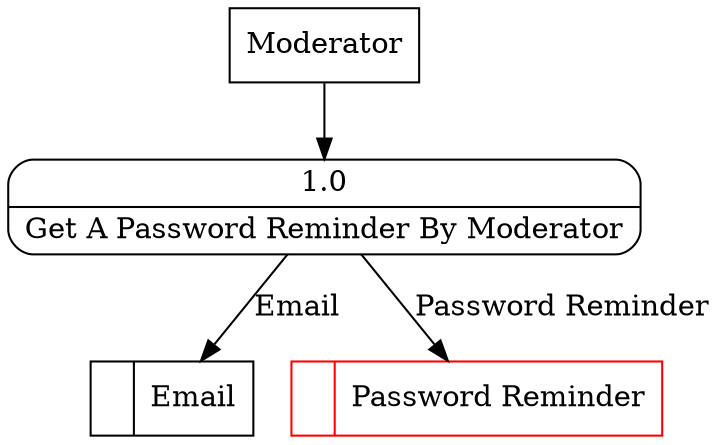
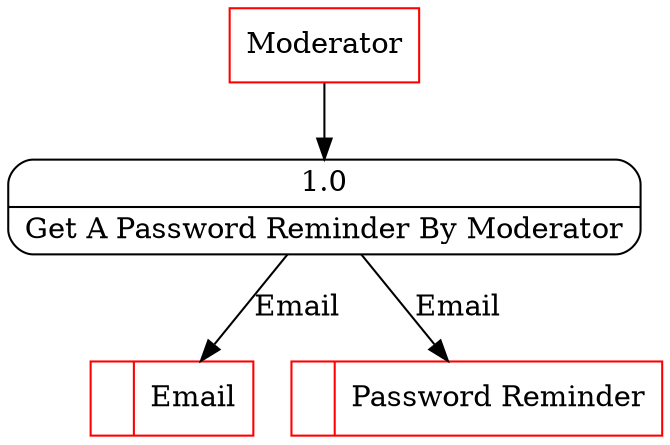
(324, 45) -> (324, 45)
(562, 308) -> (458, 308)
(172, 399) -> (172, 399)
